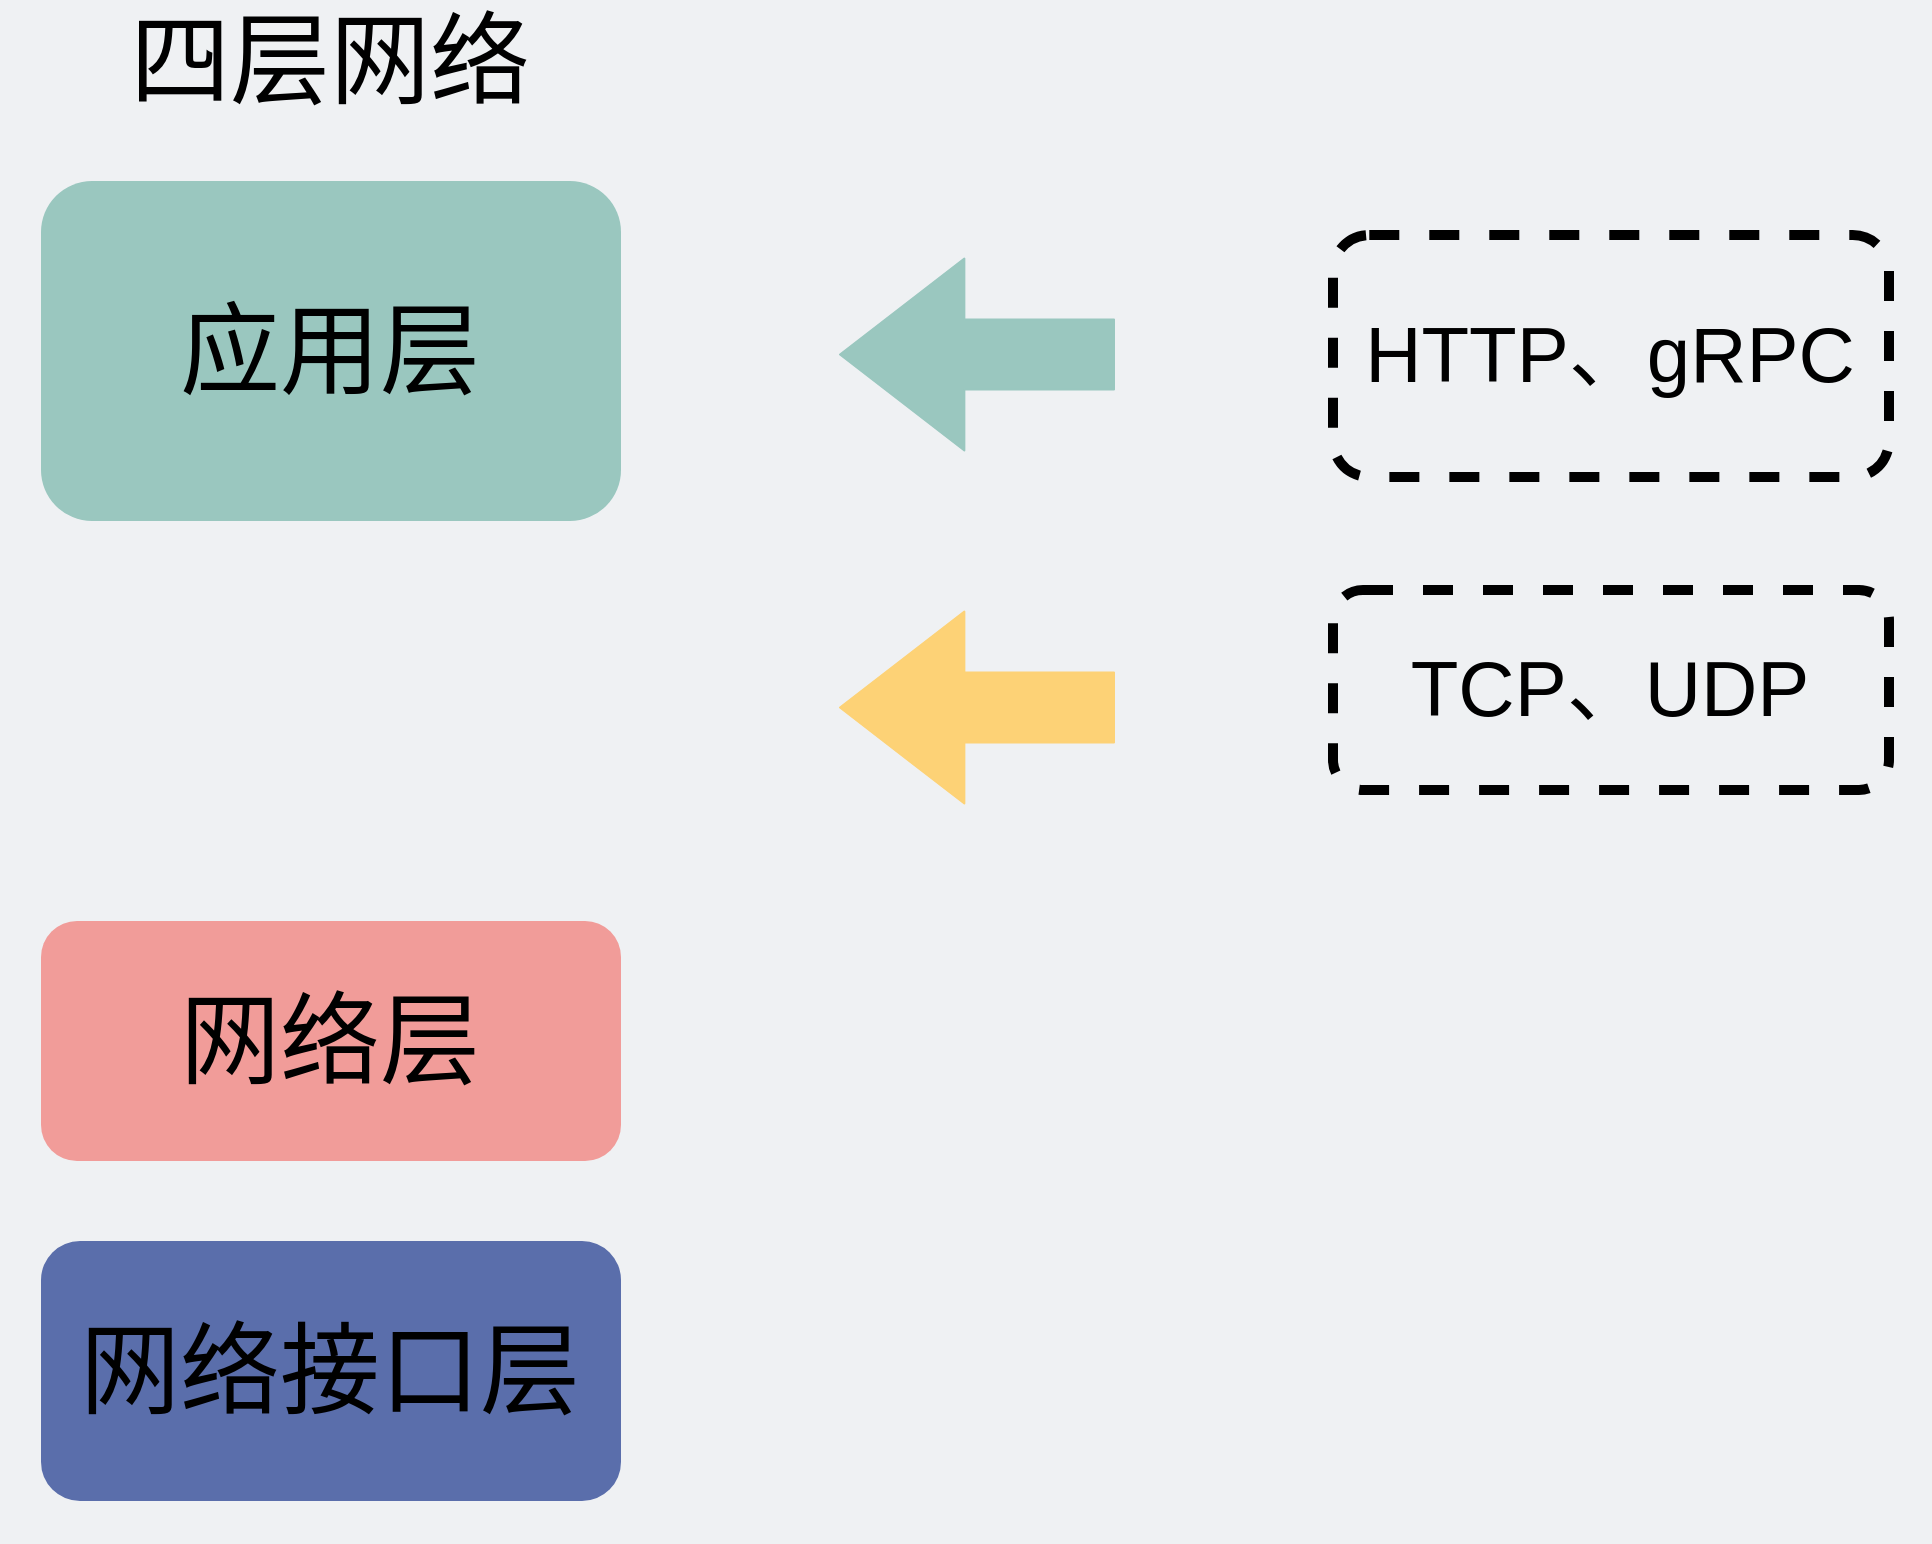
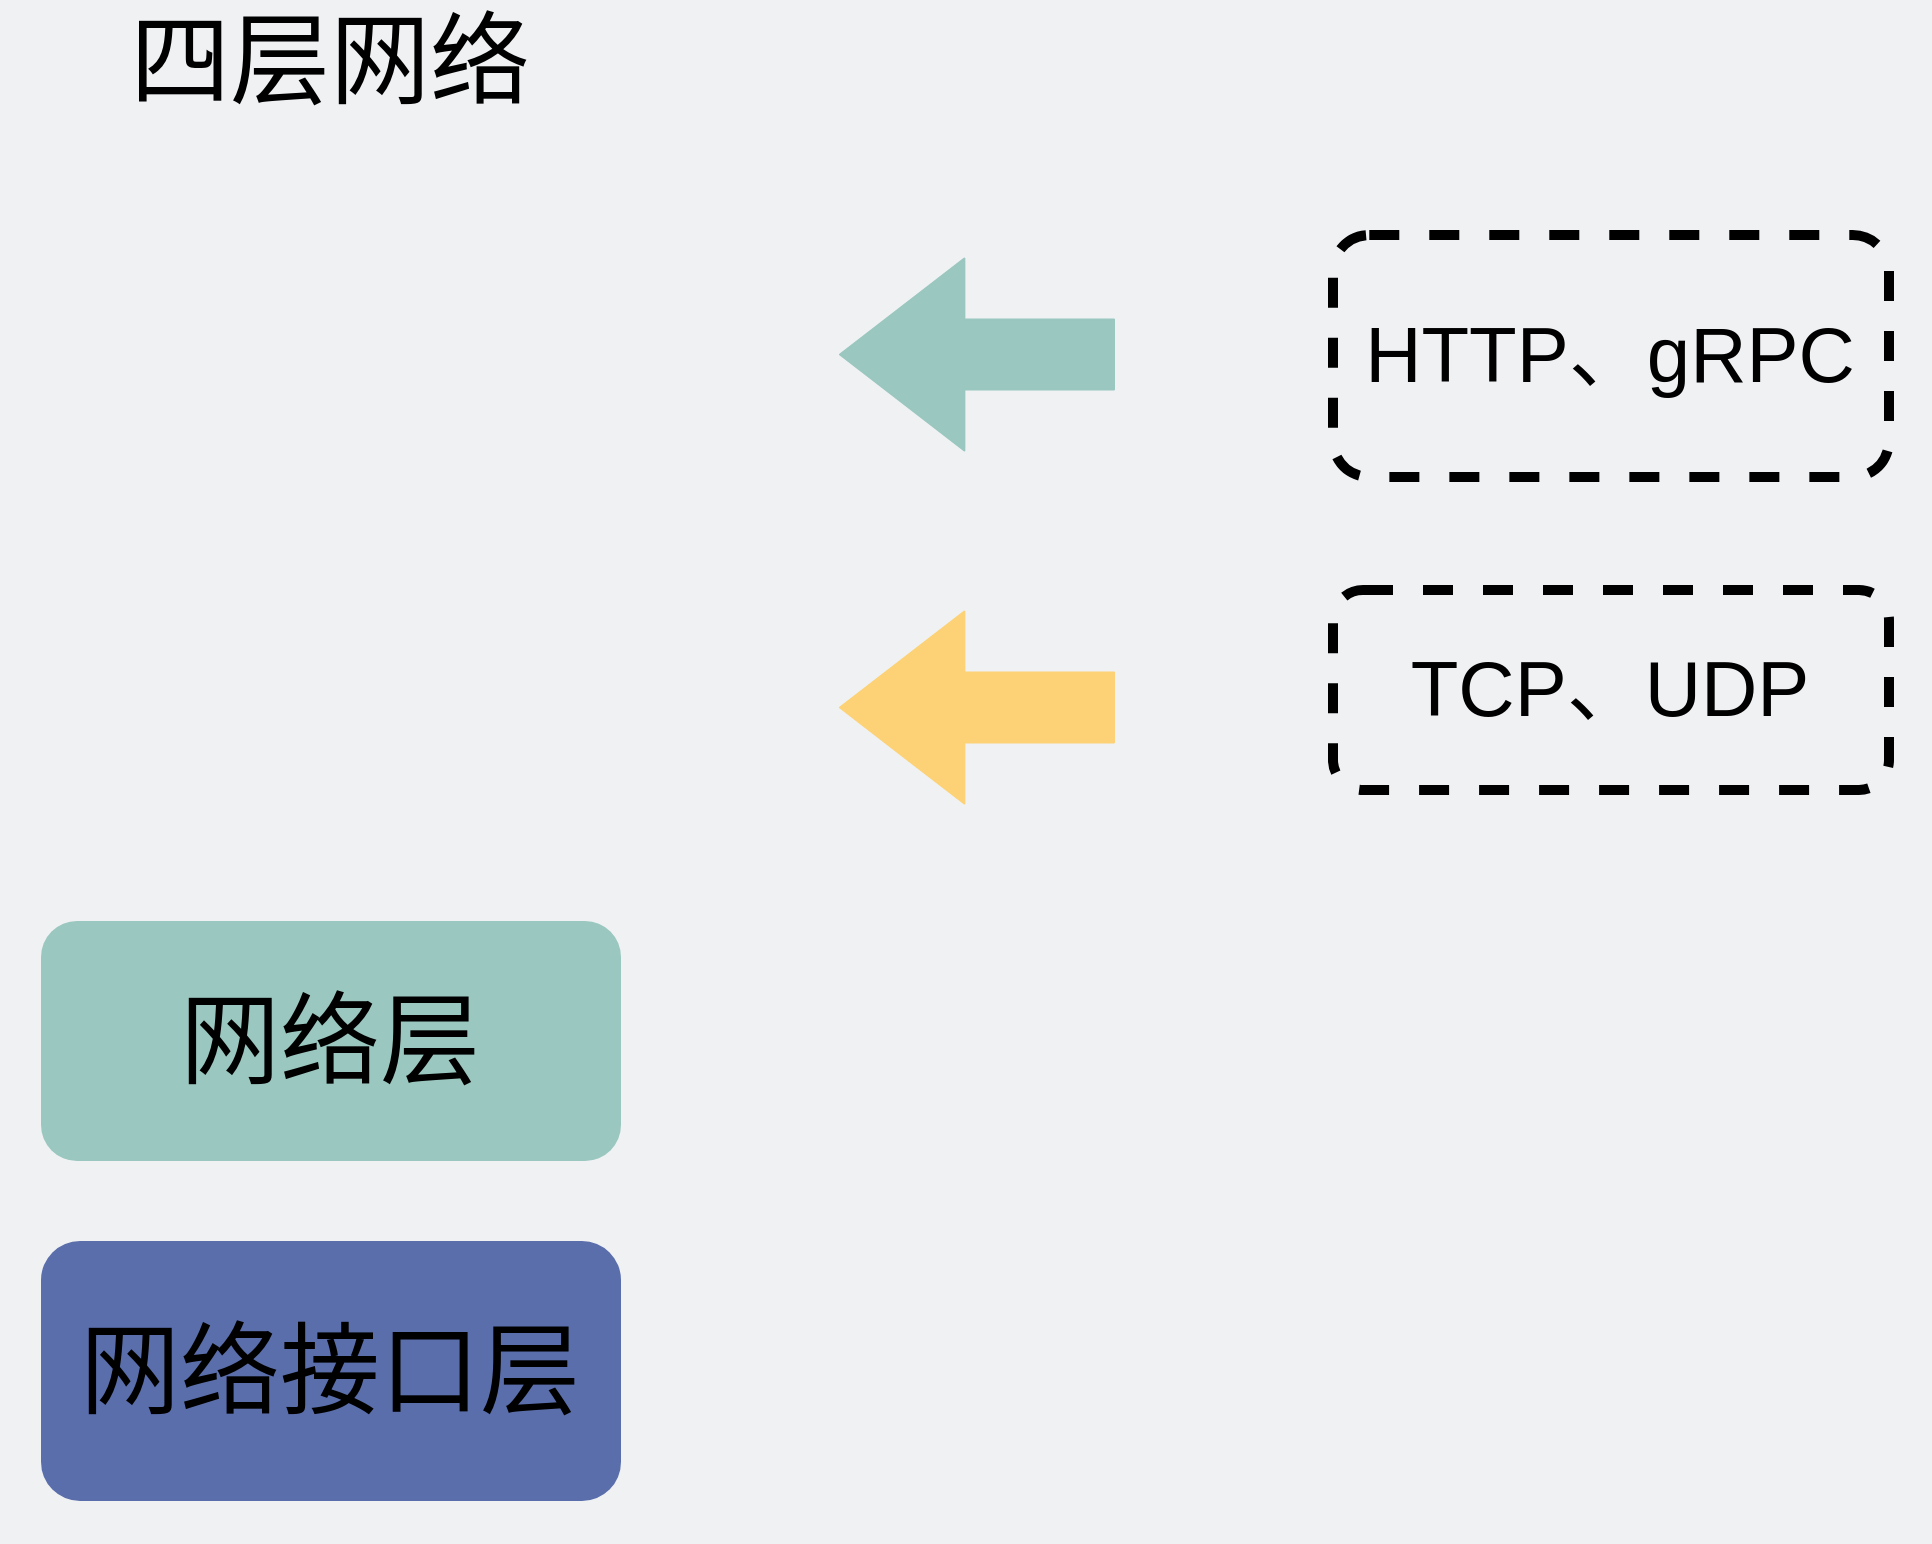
(331, 351) -> none
(331, 1041) -> (331, 1041)
